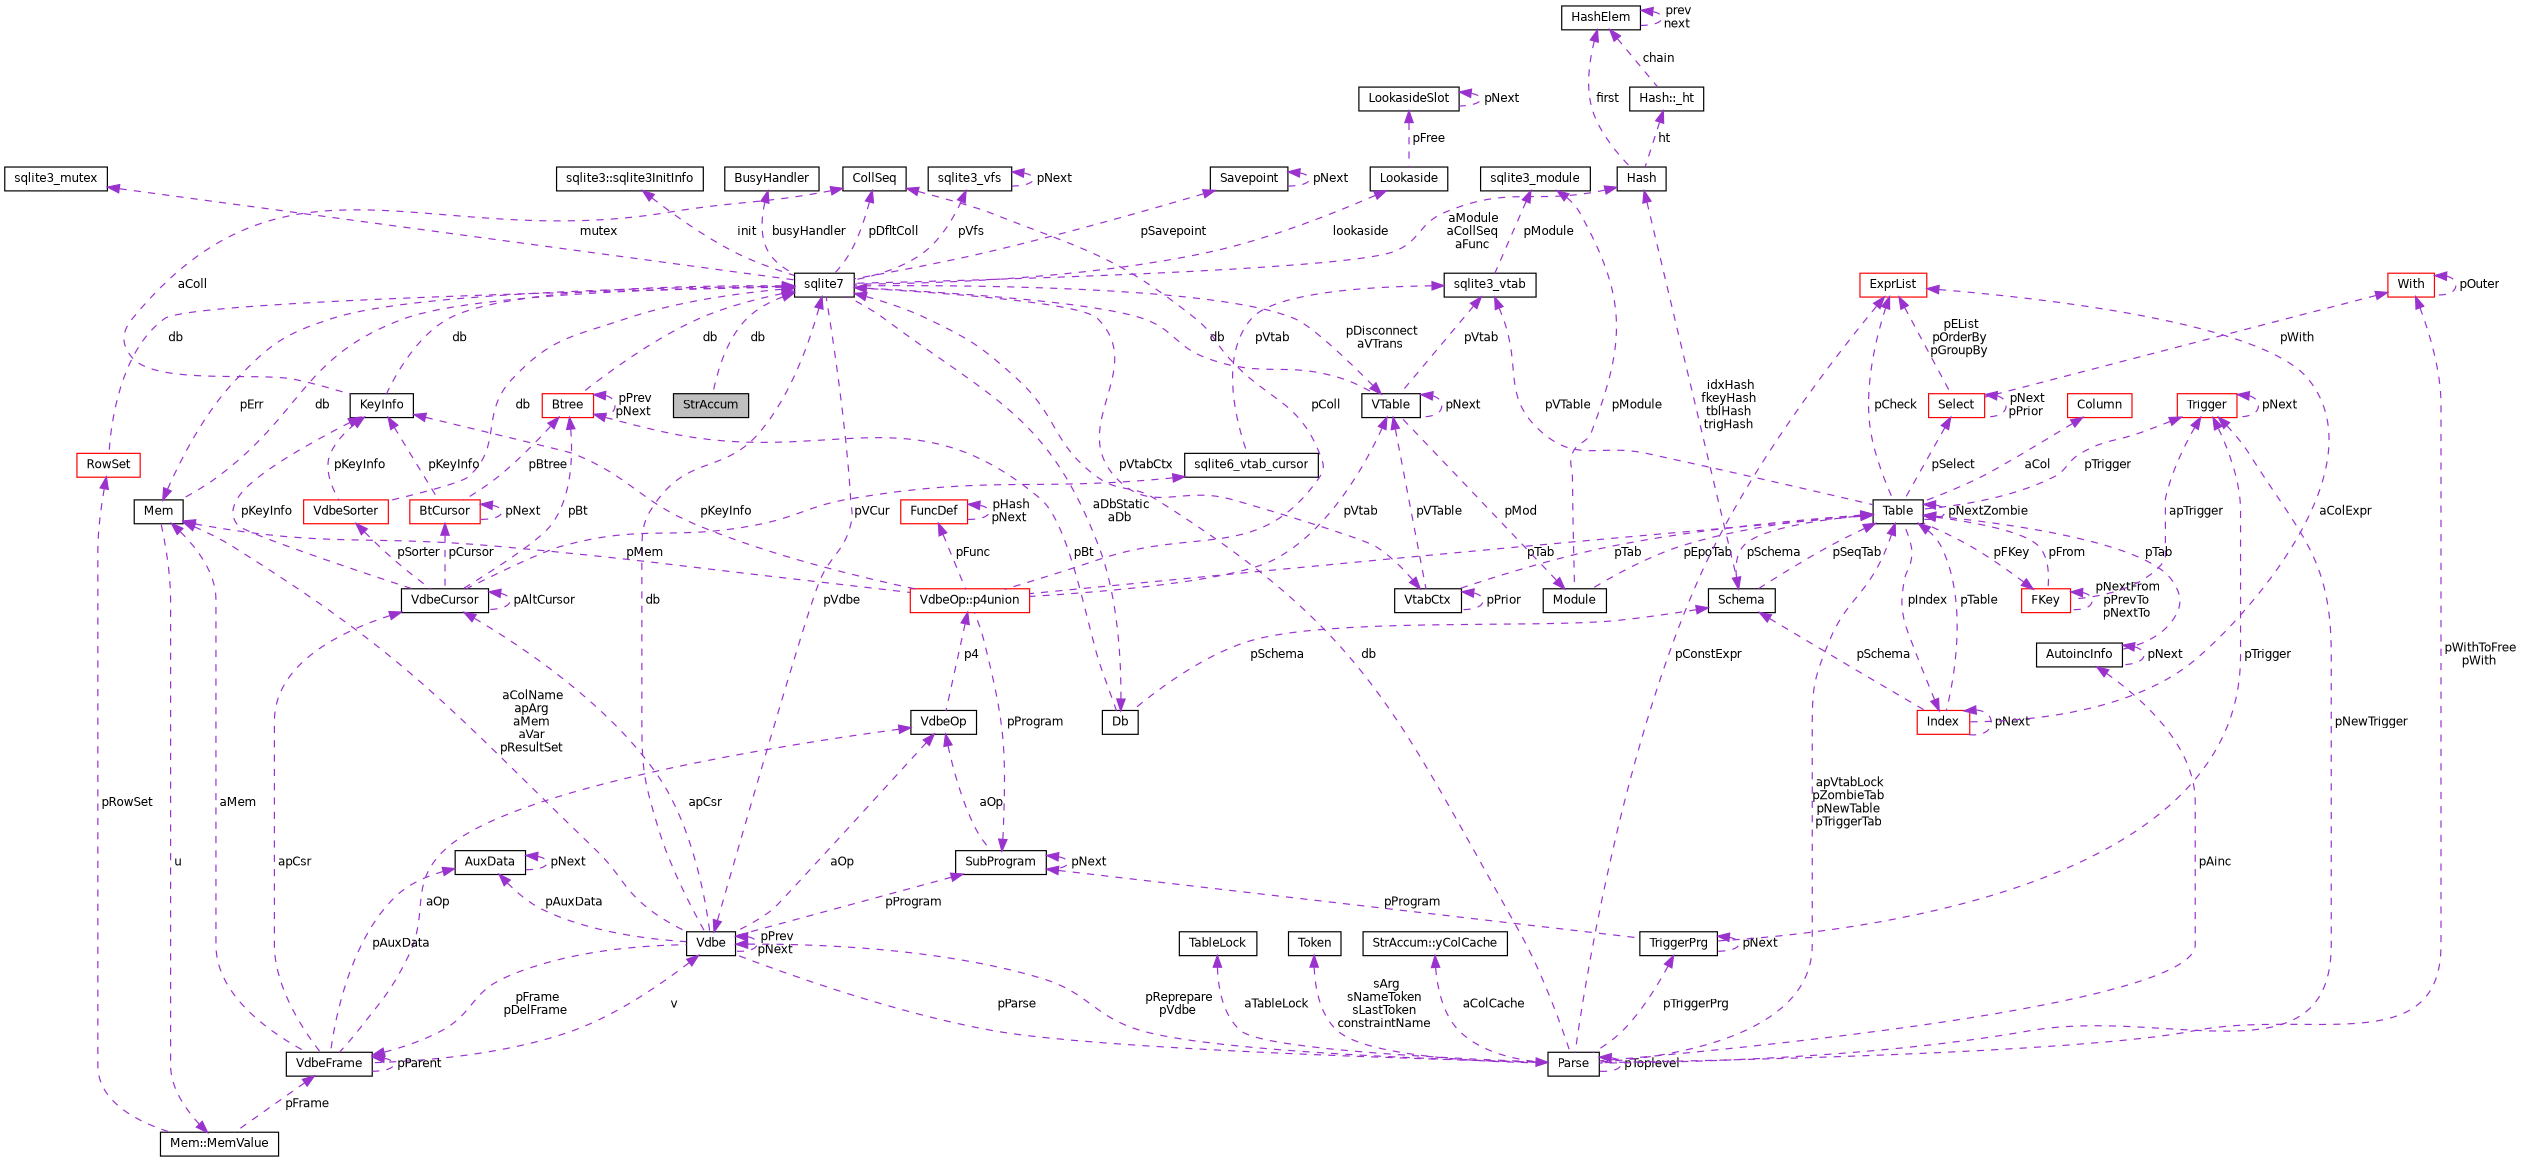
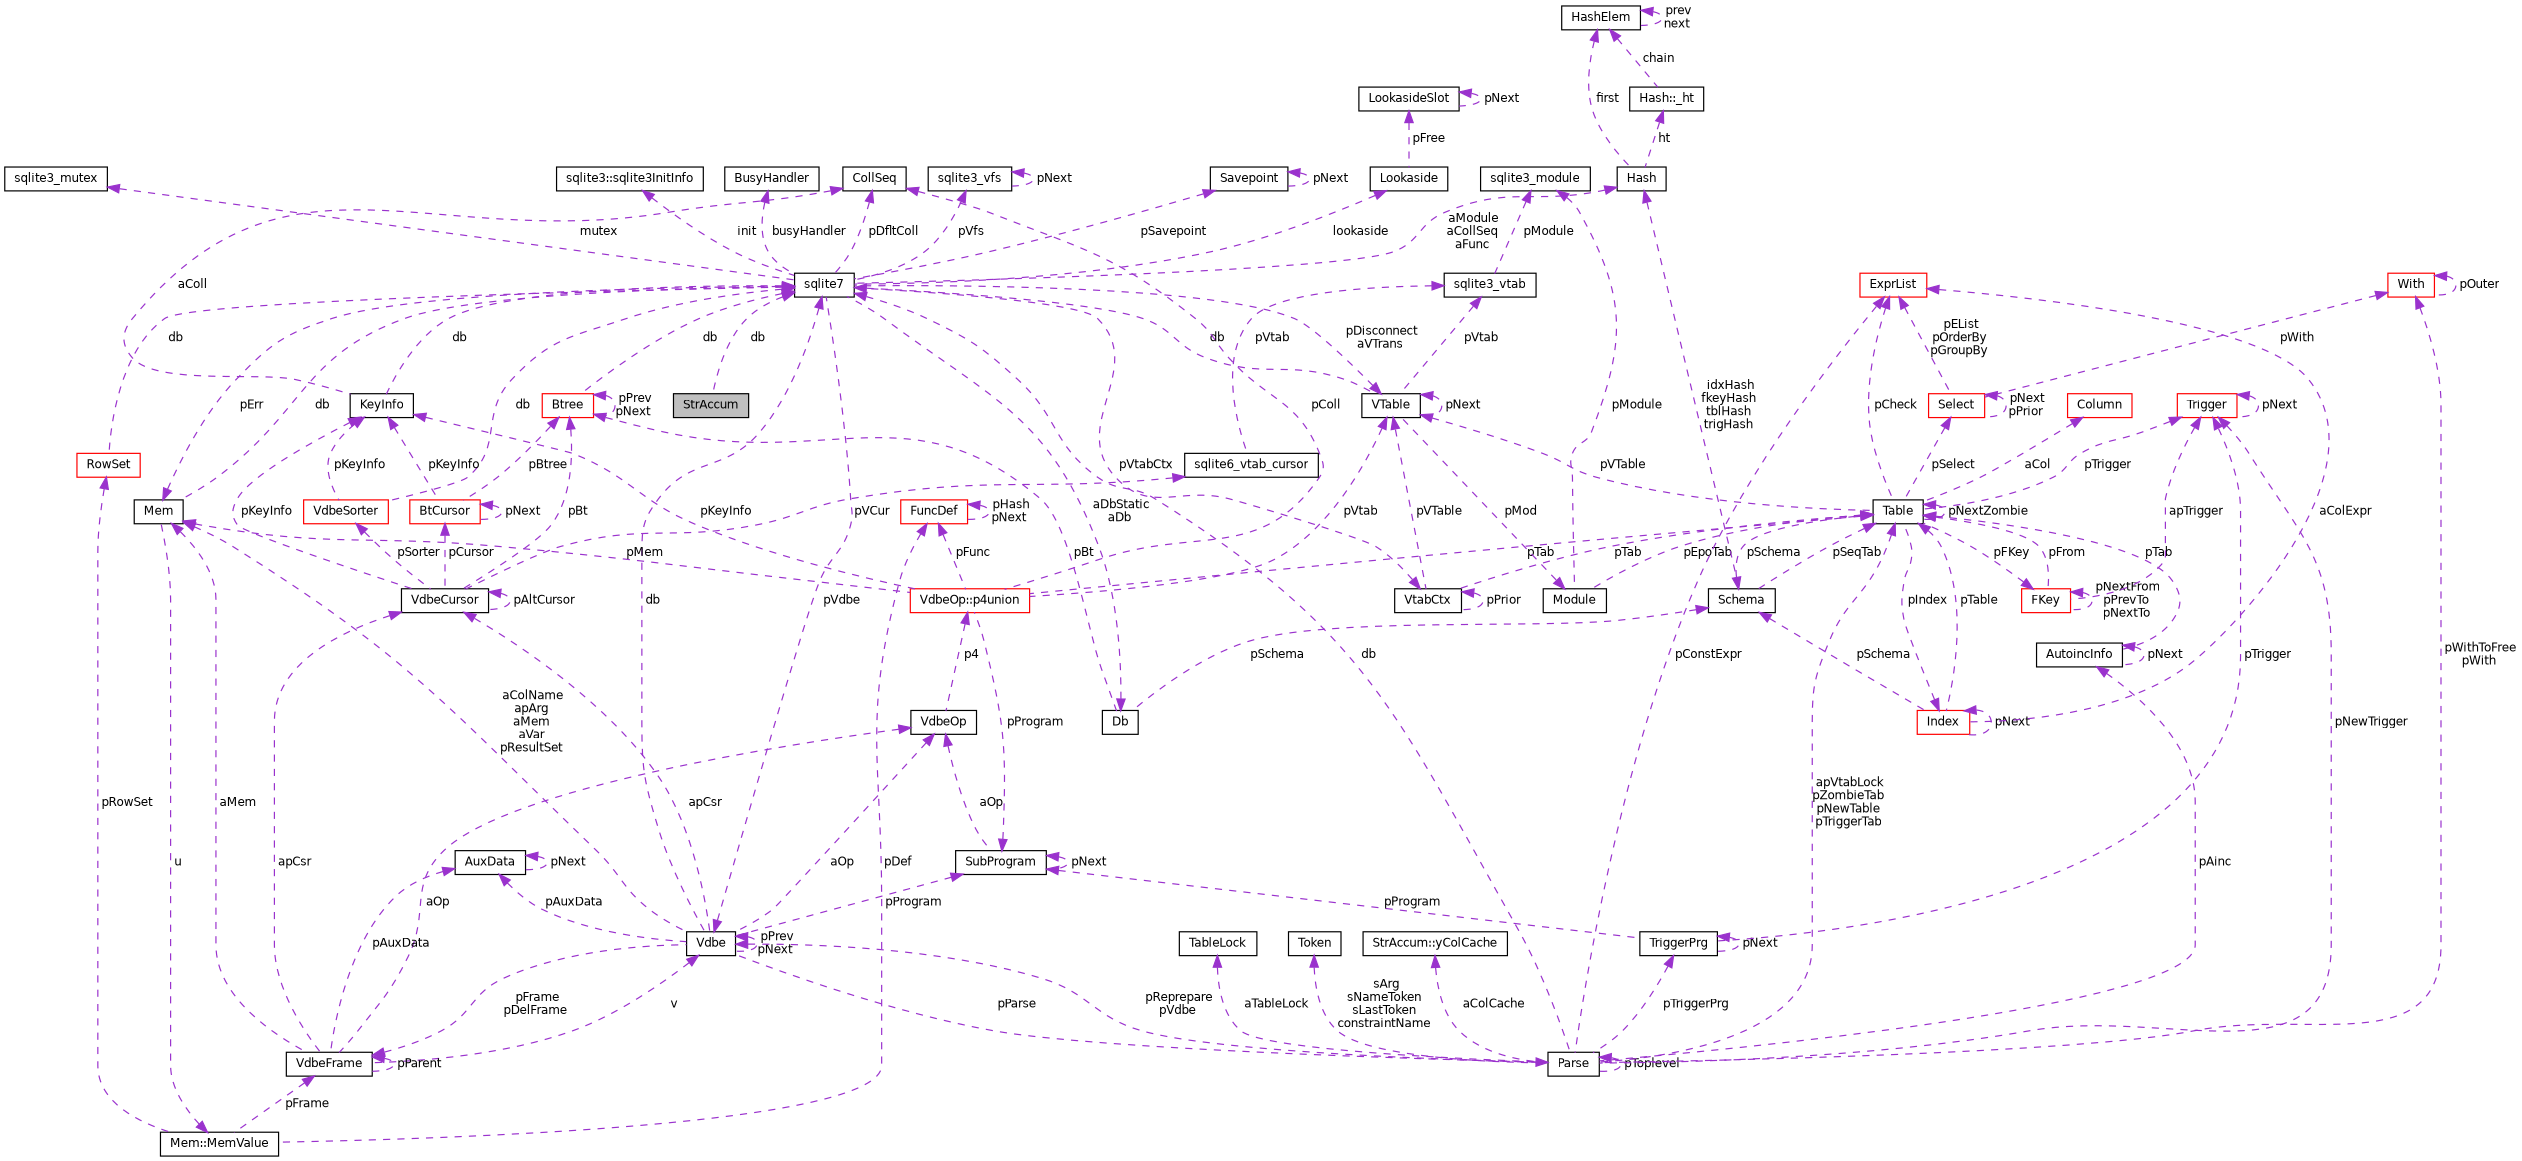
(1641, 452) -> (1647, 489)
none -> (852, 1089)
